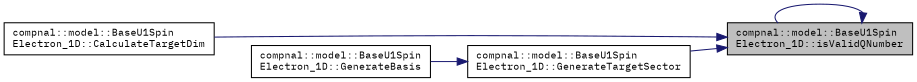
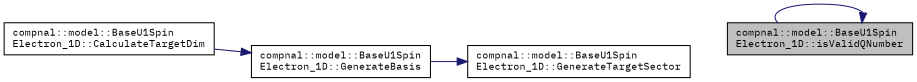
(465, 36) -> (228, 50)
(704, 50) -> none
